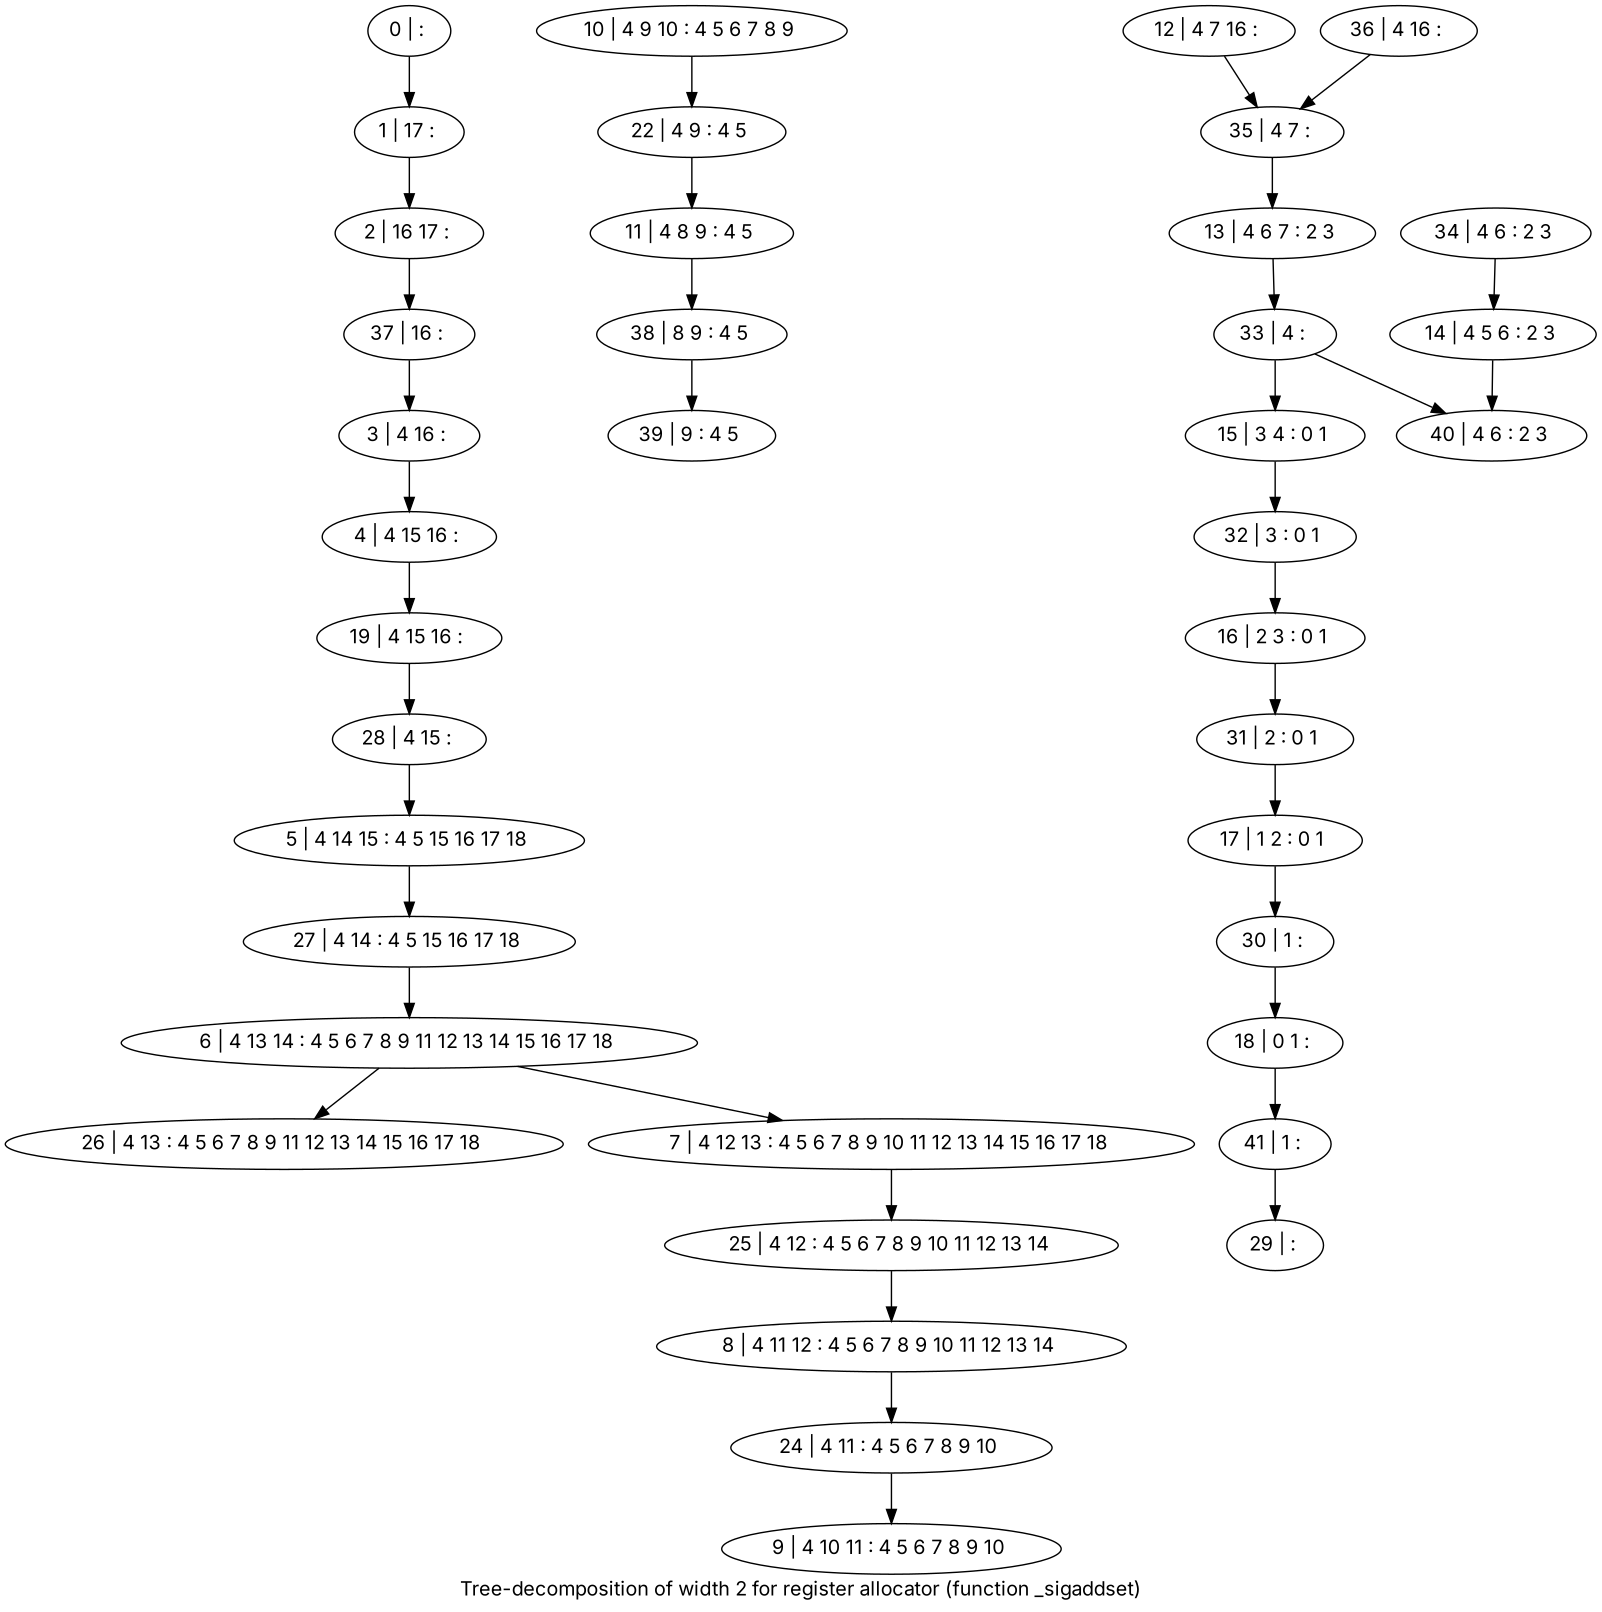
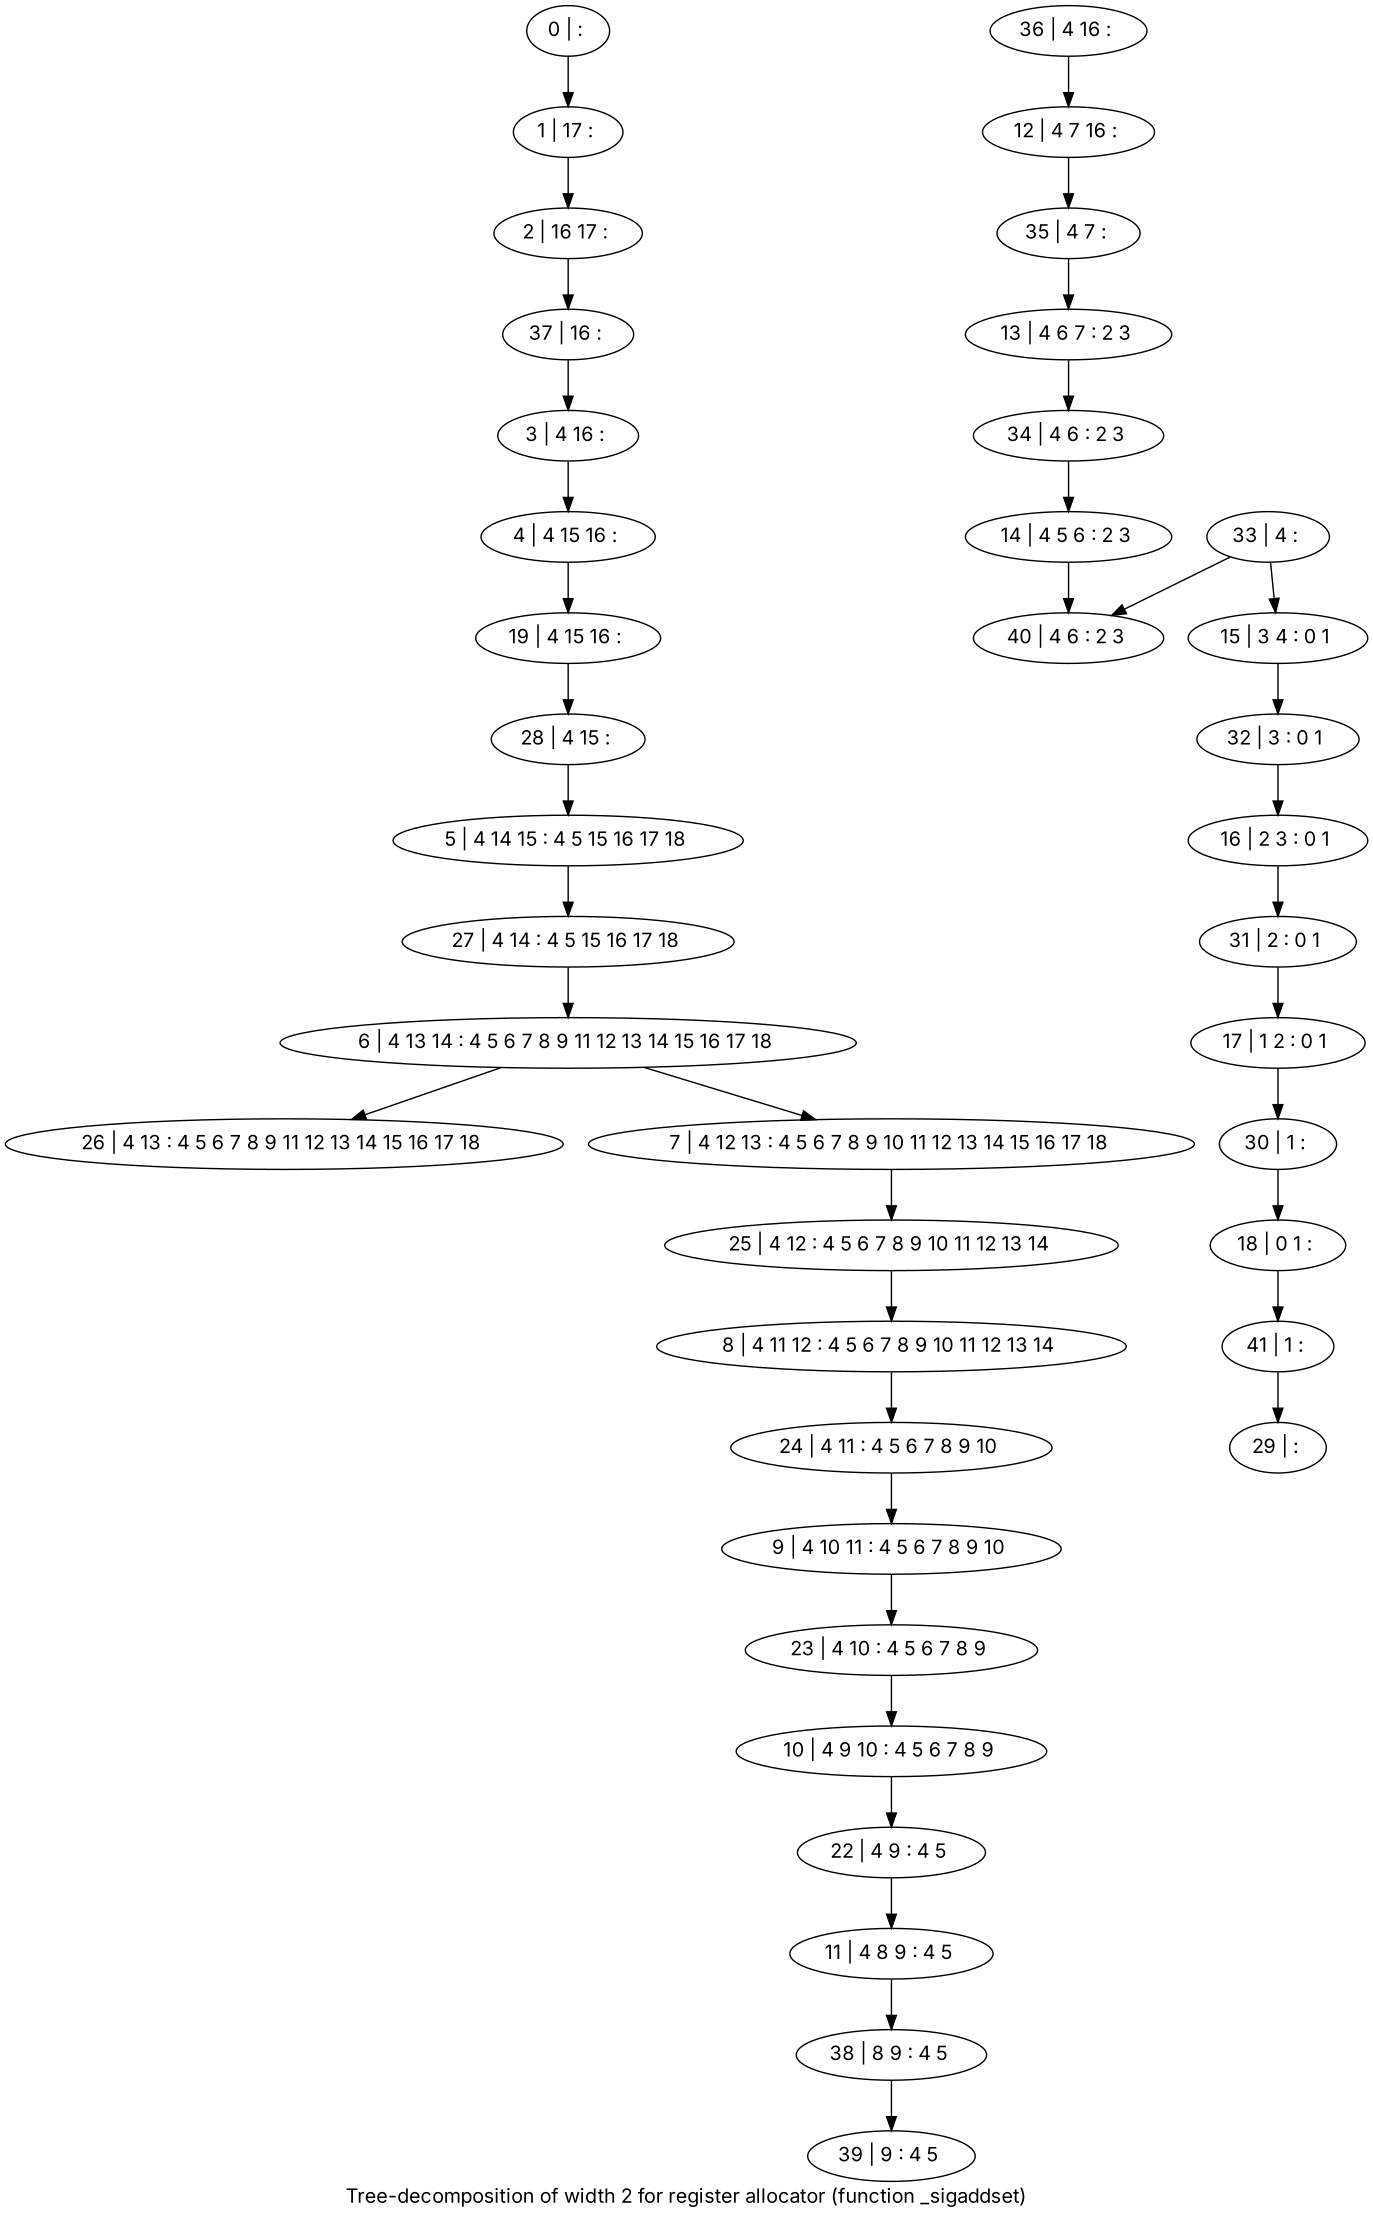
(1341, 77) -> (1069, 75)
(1274, 277) -> (1069, 378)
none -> (891, 1650)
